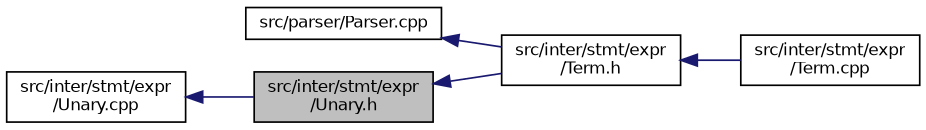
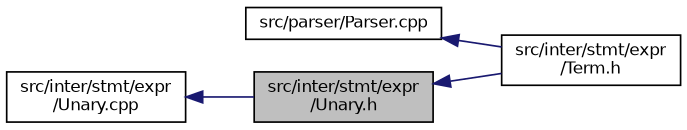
(830, 60) -> none
